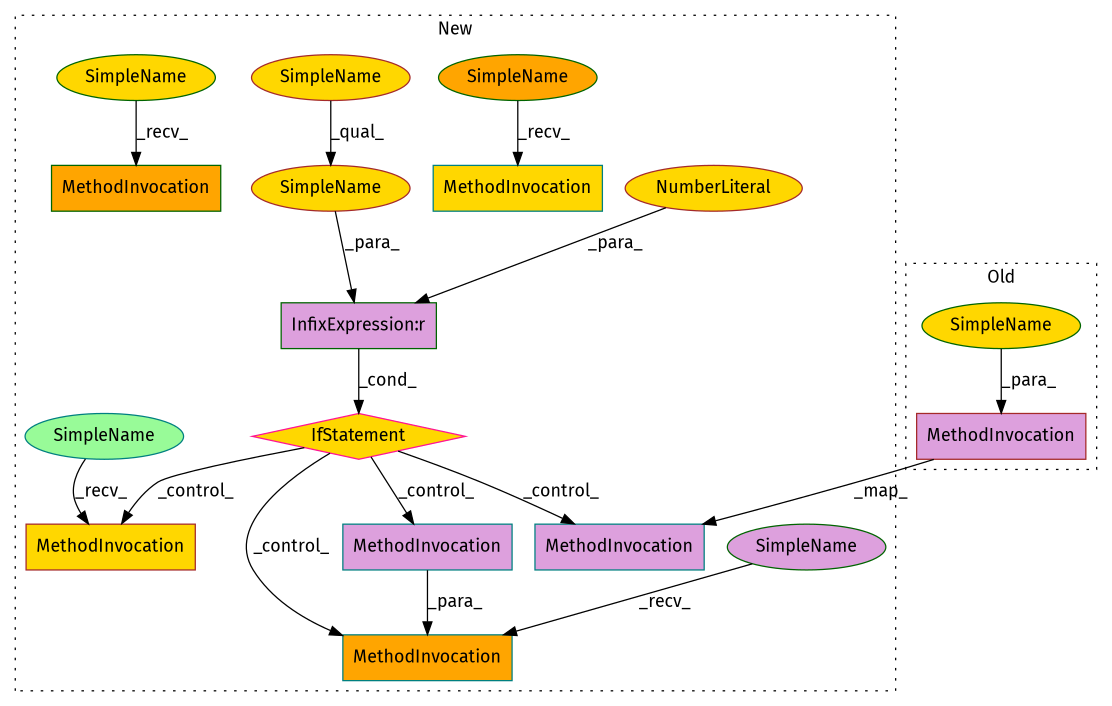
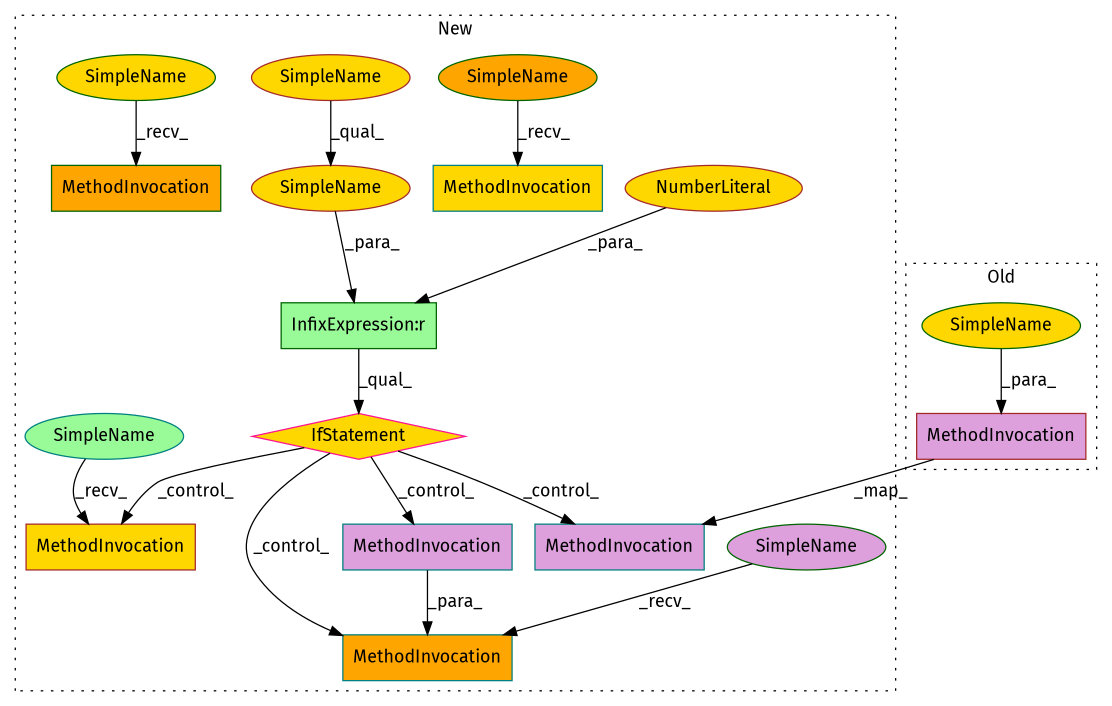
(359, 326) -> (359, 326)
(388, 381) -> (386, 381)
